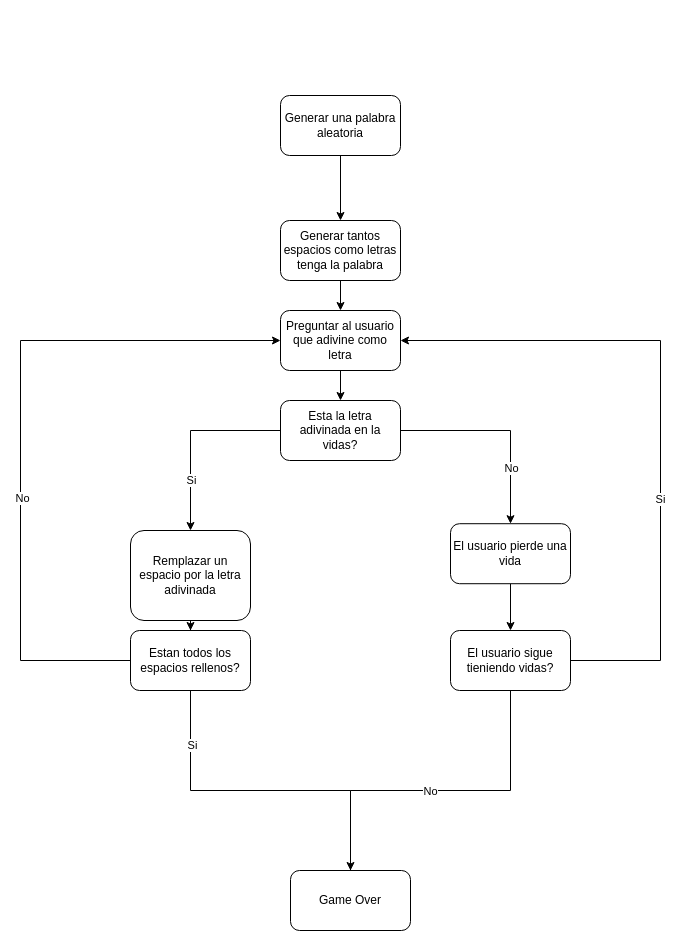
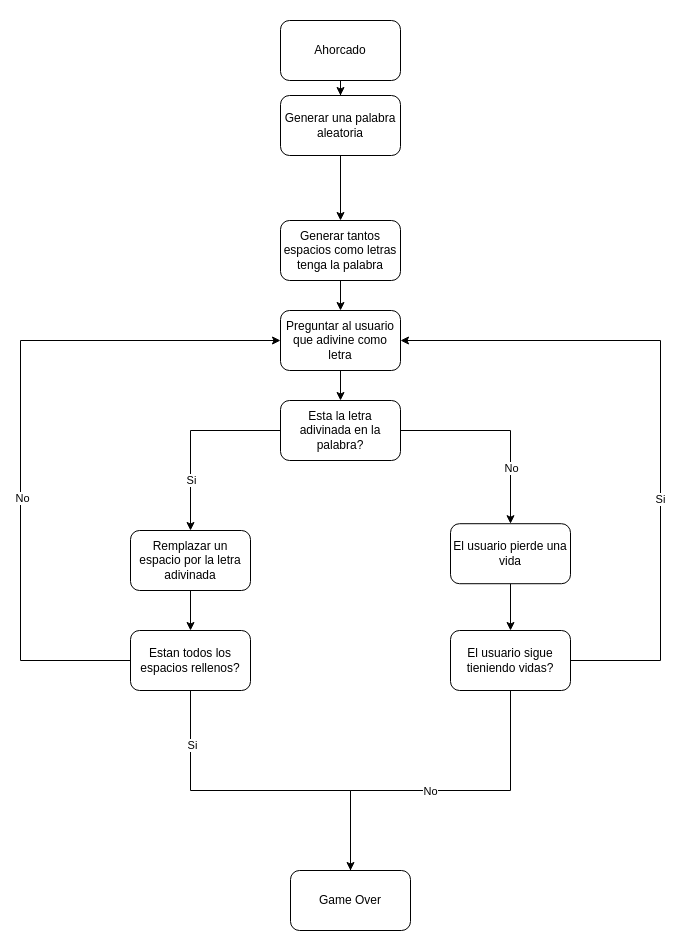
none -> (341, 51)
none -> (341, 80)
(341, 431) -> (341, 431)
(191, 576) -> (191, 561)
